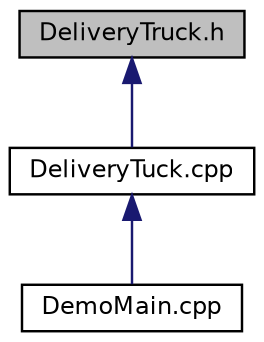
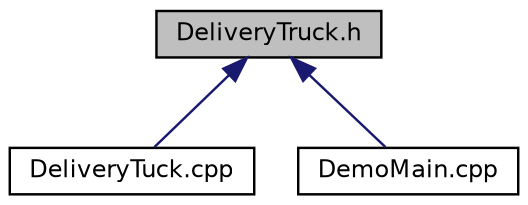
(132, 252) -> (347, 111)
